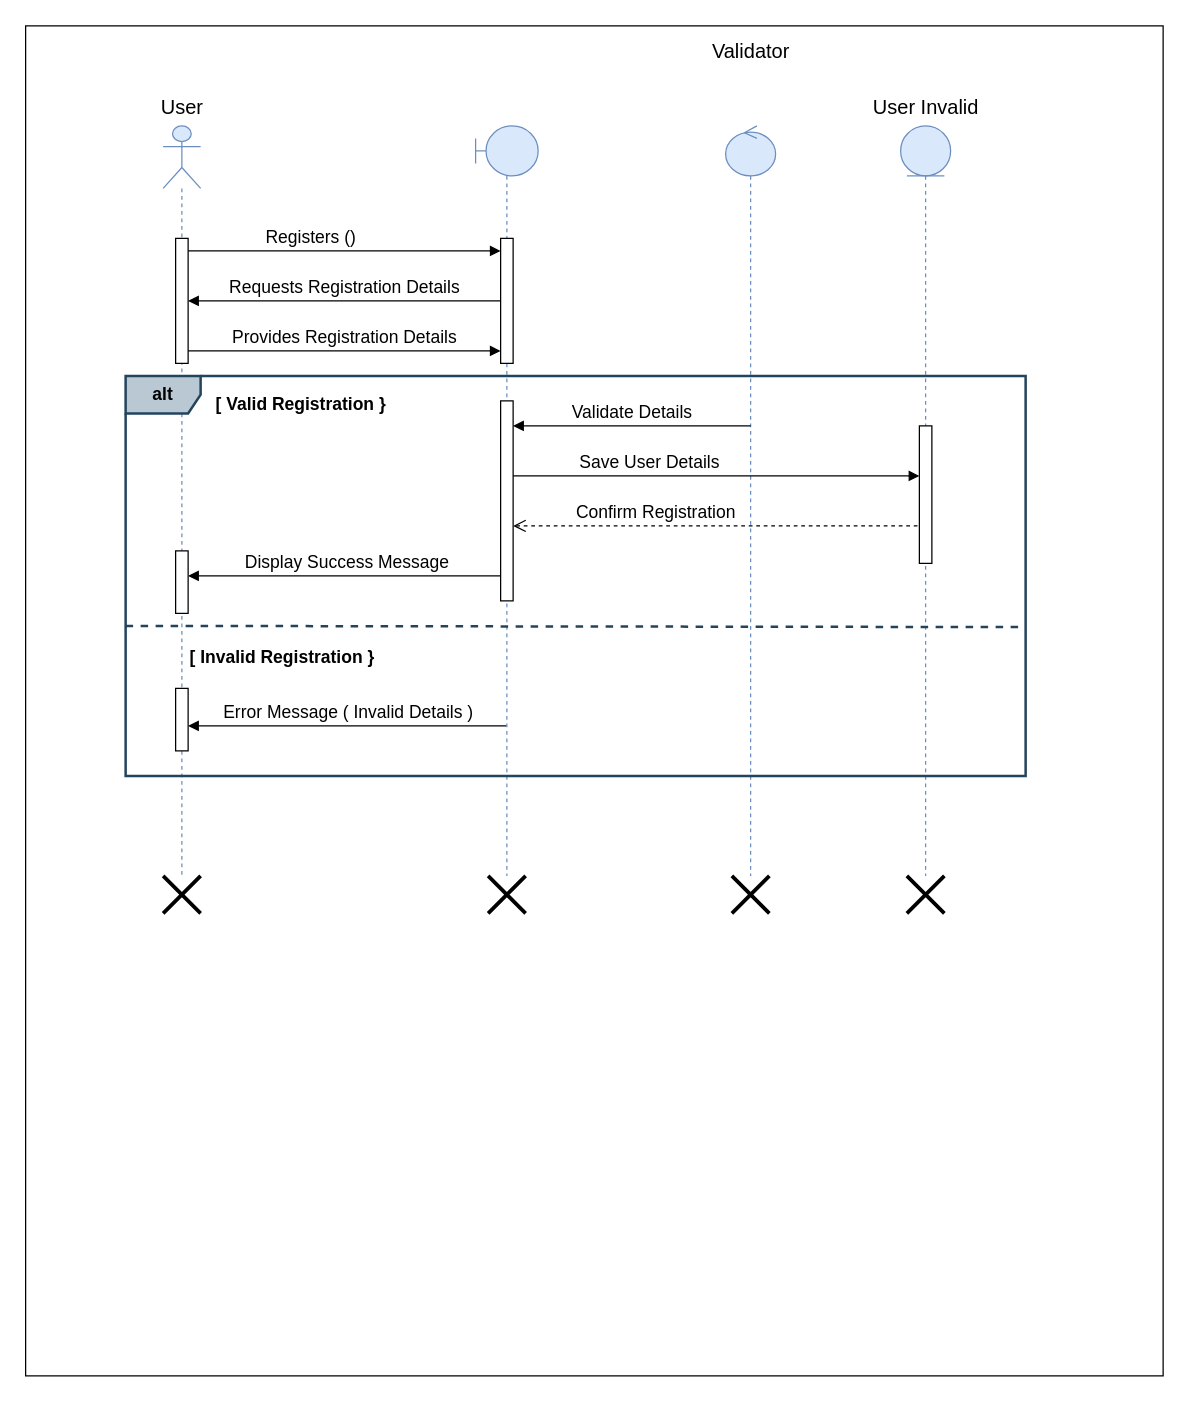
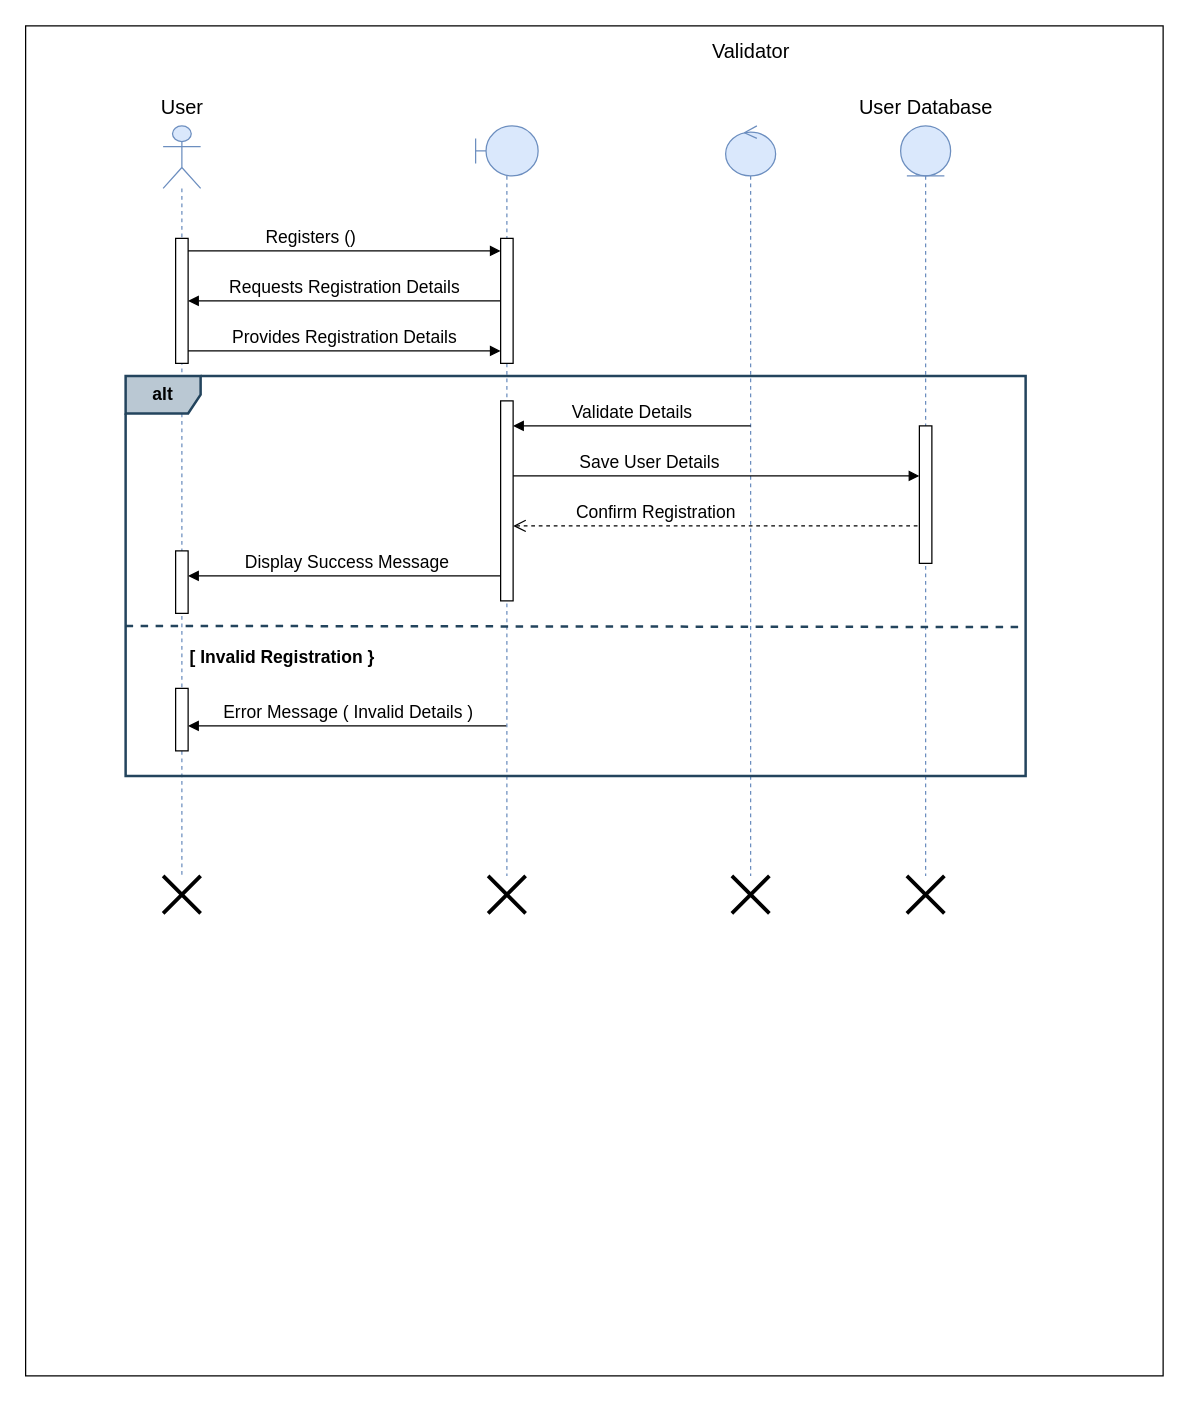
(926, 107) -> (926, 107)
(301, 404) -> none
